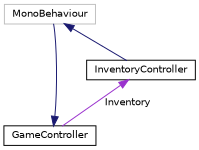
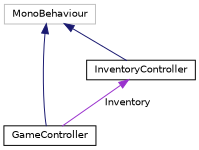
(57, 70) -> (43, 80)
